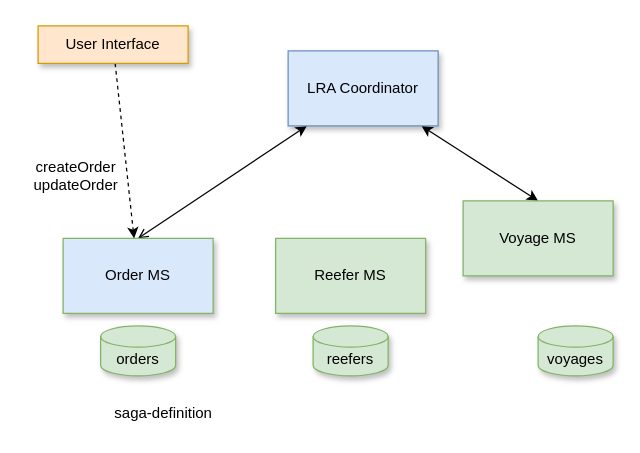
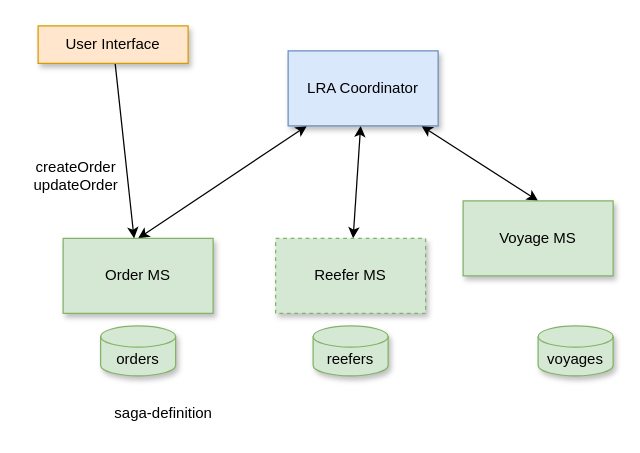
(124, 147) -> (124, 147)
none -> (357, 182)
(145, 234) -> (146, 233)
(138, 276) -> (138, 276)
(351, 276) -> (351, 276)
